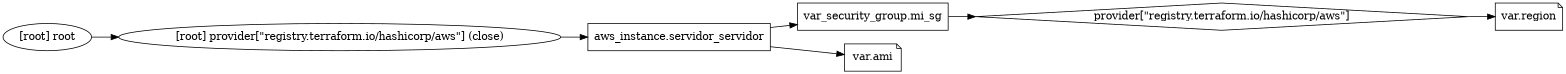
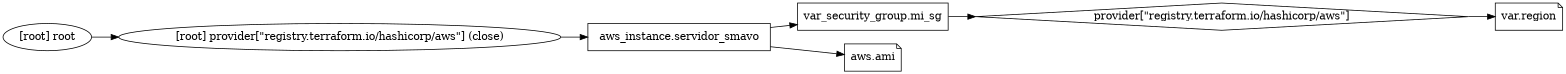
(679, 37) -> (679, 37)
(873, 58) -> (873, 58)
